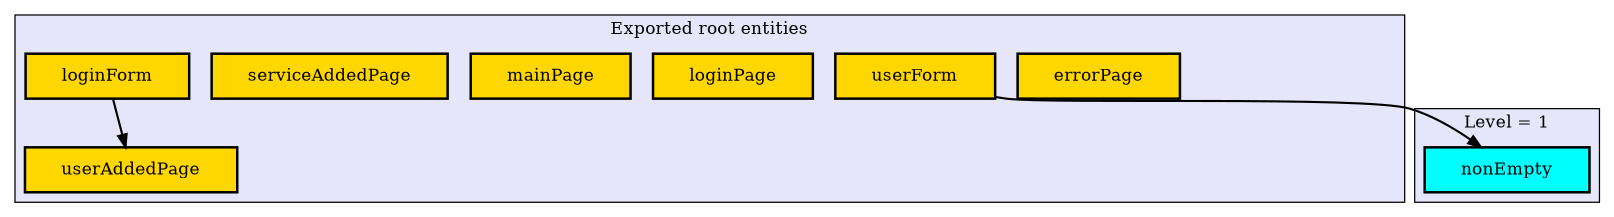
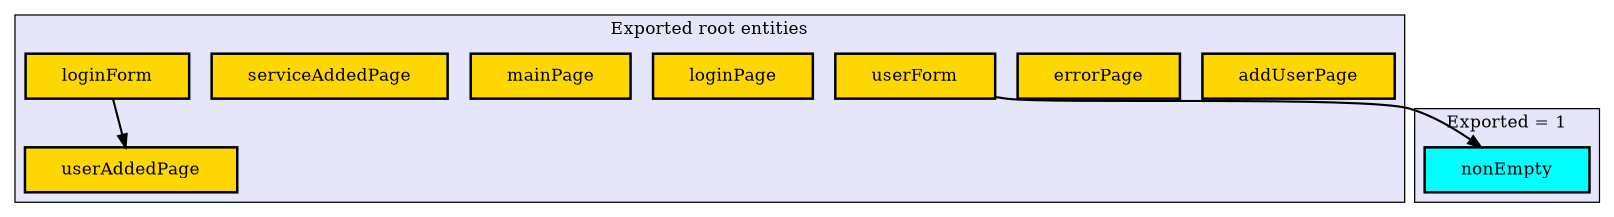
none -> (1299, 76)
(1507, 123) -> (1507, 123)
